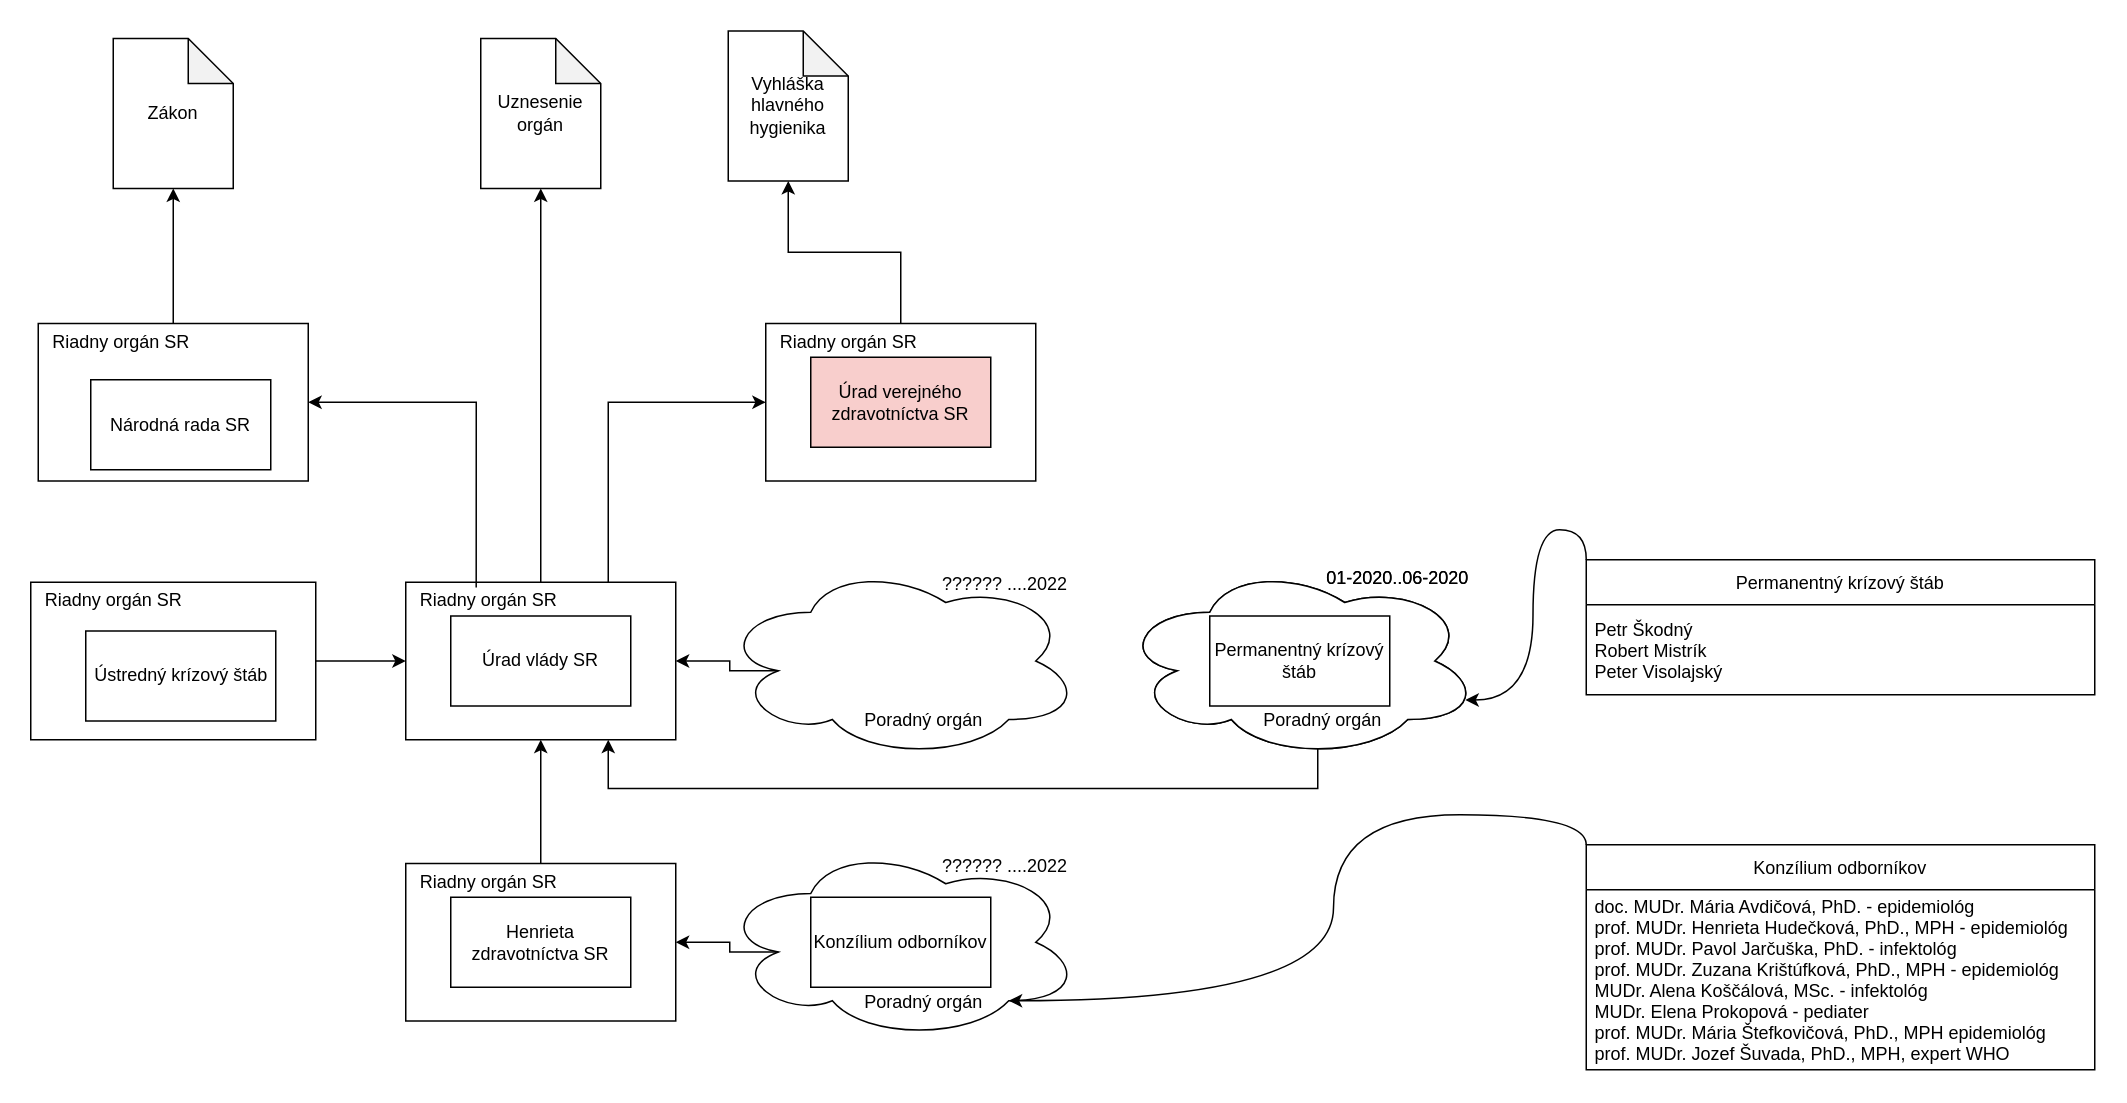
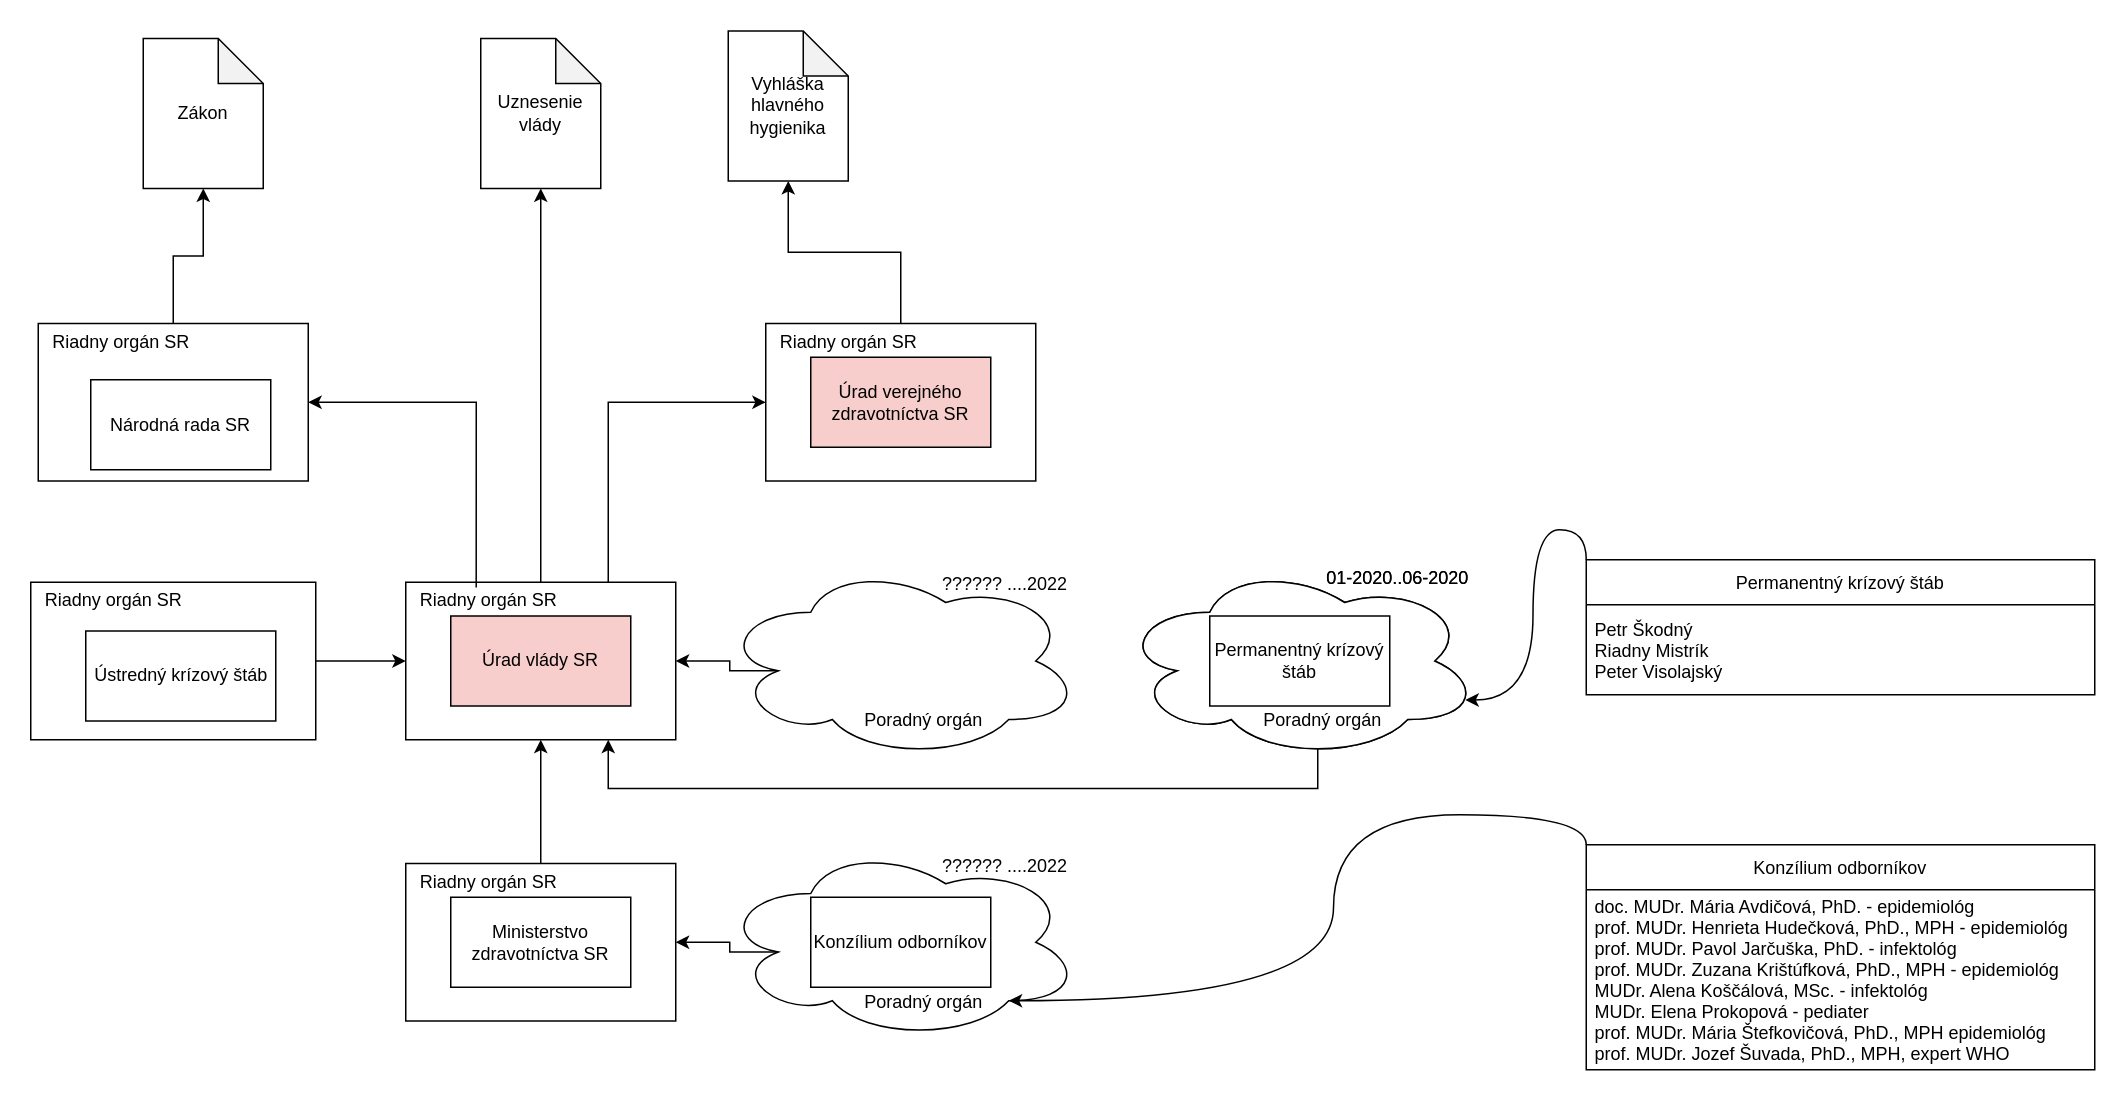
(173, 113) -> (203, 113)
(541, 113) -> (541, 113)
(1648, 629) -> (1648, 629)
(541, 661) -> (541, 661)
(541, 943) -> (541, 943)
